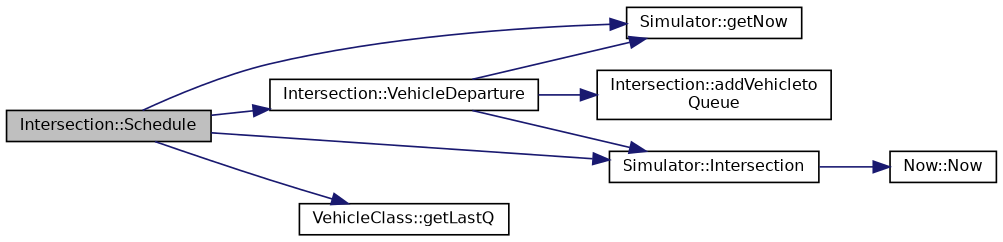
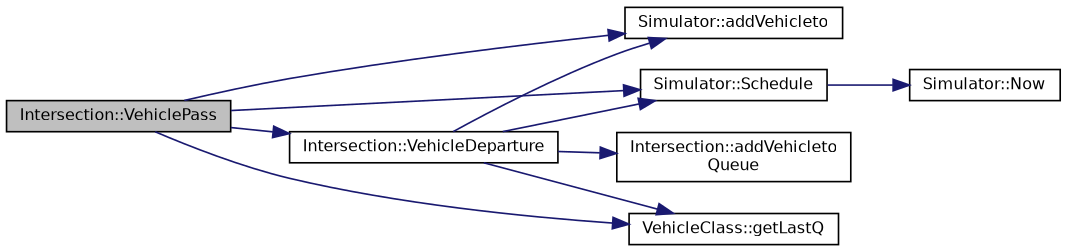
(714, 23) -> (734, 23)
(109, 126) -> (119, 116)
(714, 167) -> (734, 85)
(943, 167) -> (985, 85)
none -> (571, 186)
